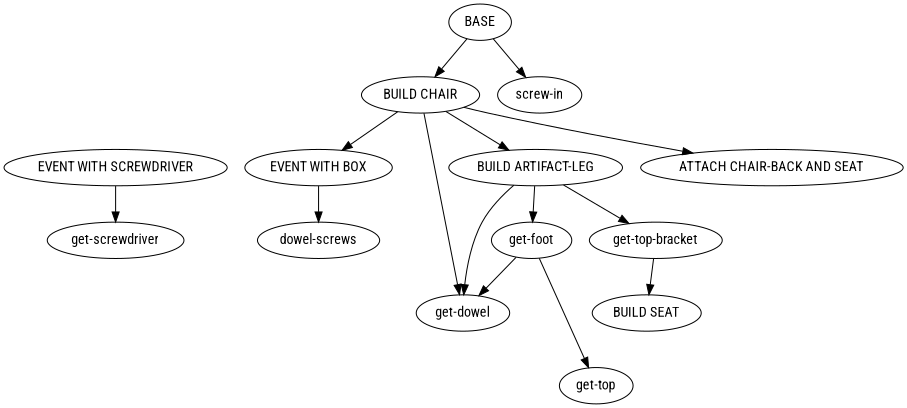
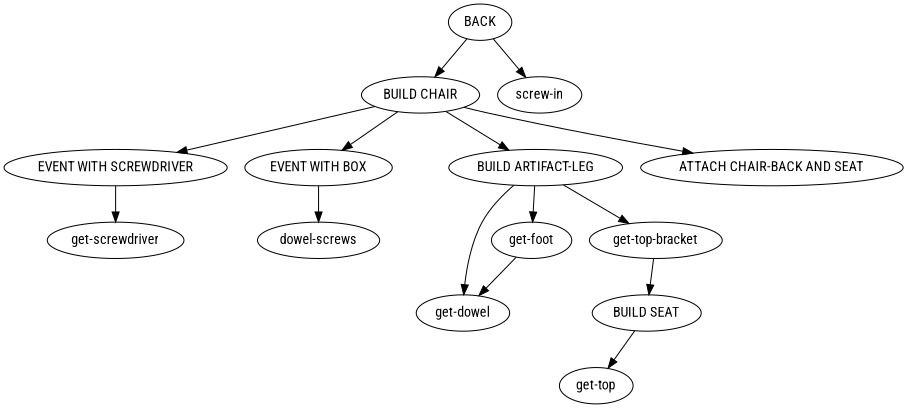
(480, 22) -> (480, 22)
(441, 199) -> (281, 128)
(562, 308) -> (624, 345)
